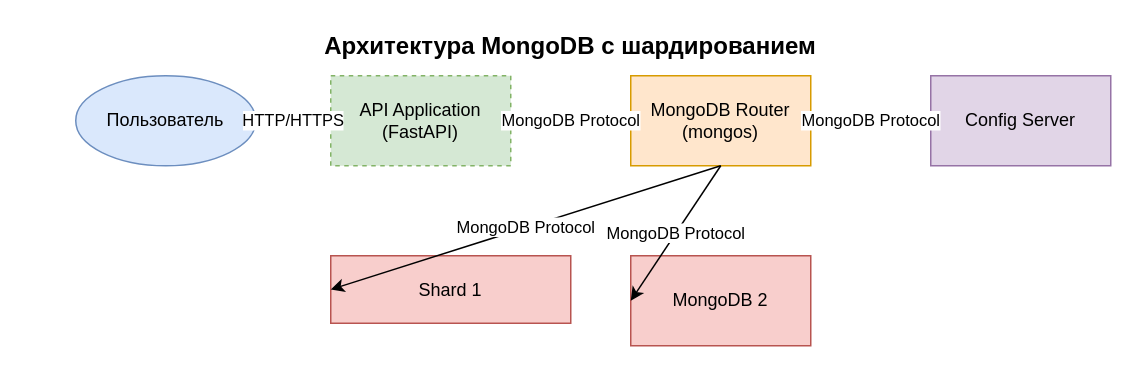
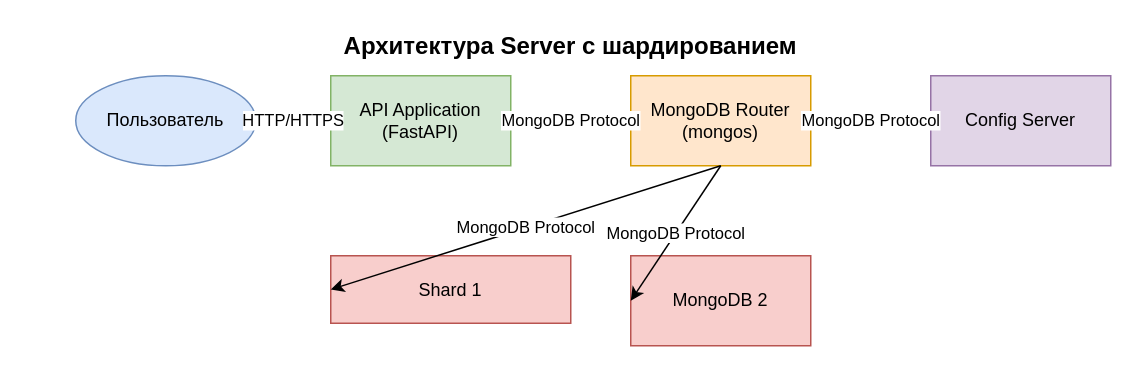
(571, 46) -> (571, 46)
(421, 121) -> (421, 121)
